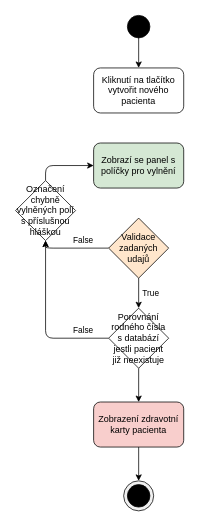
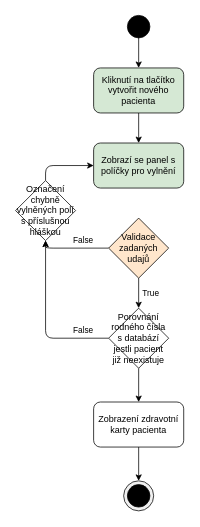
(138, 90) -> (138, 90)
none -> (138, 125)
(138, 424) -> (138, 424)
